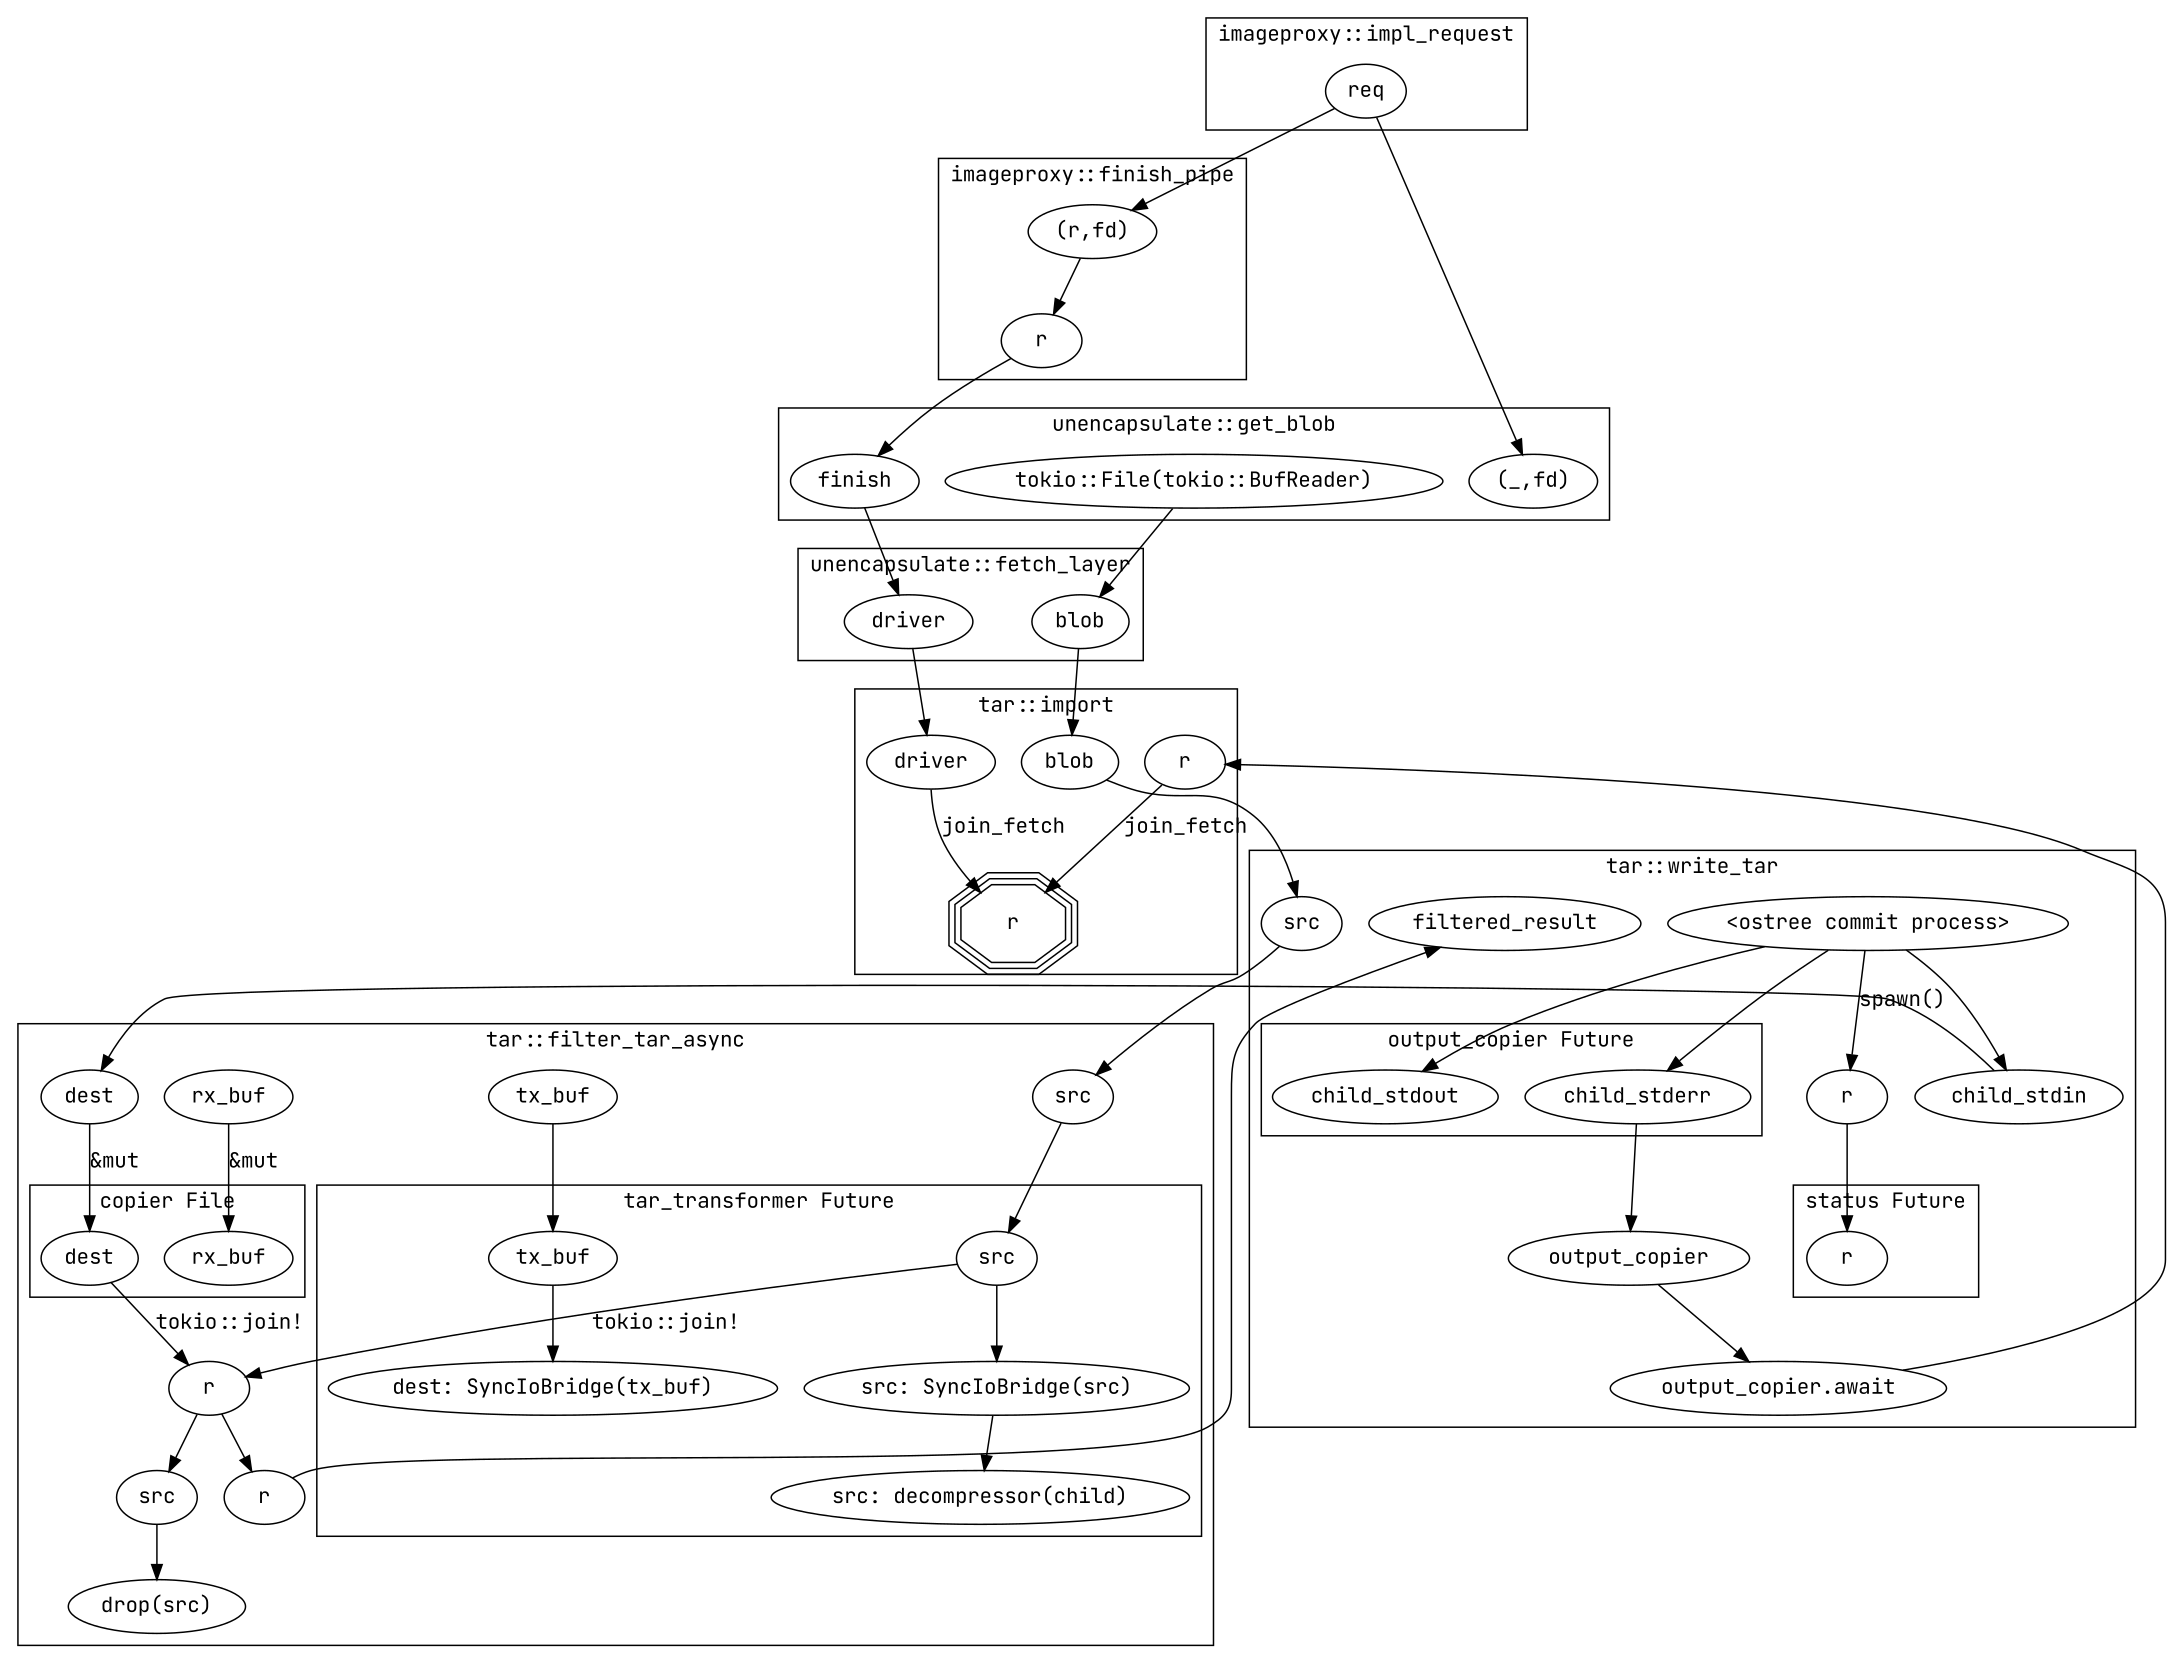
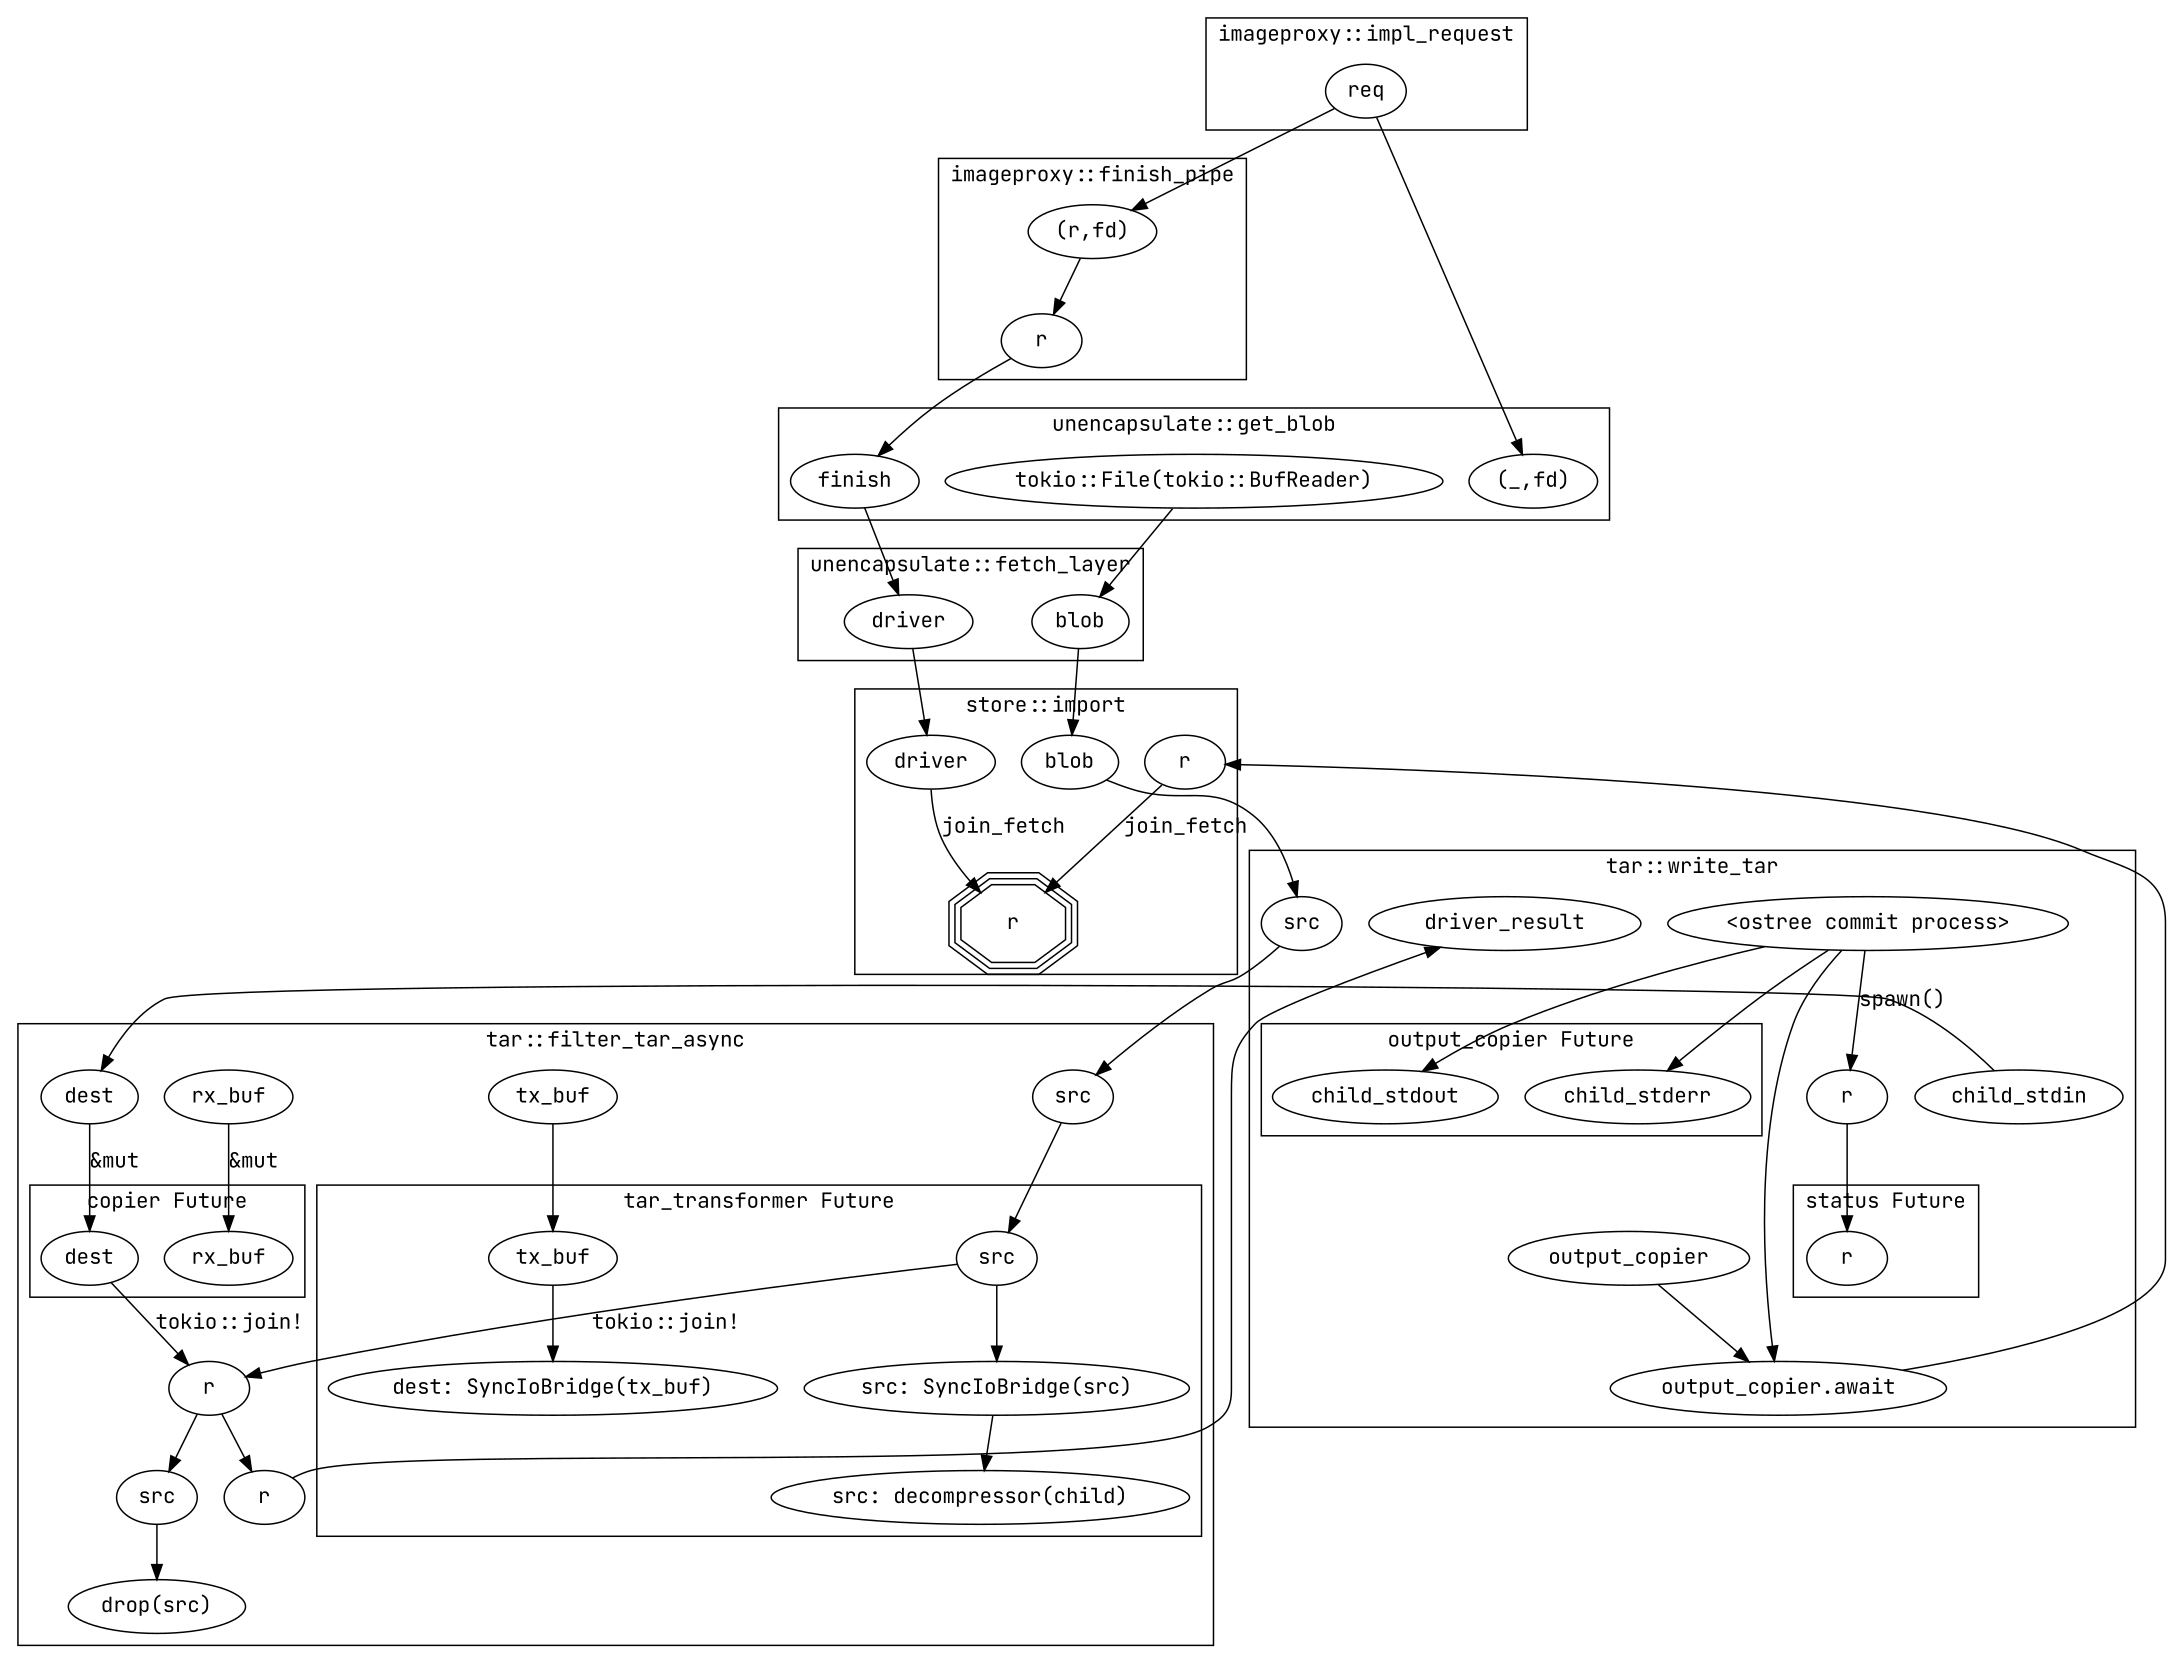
(1046, 706) -> (1046, 706)
(1505, 924) -> (1505, 924)
(1959, 998) -> (1768, 1150)
(1634, 1170) -> none
(167, 1202) -> (167, 1202)
